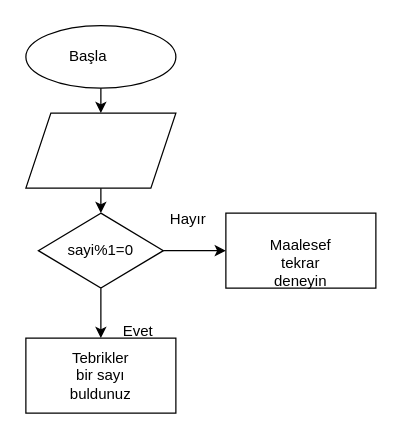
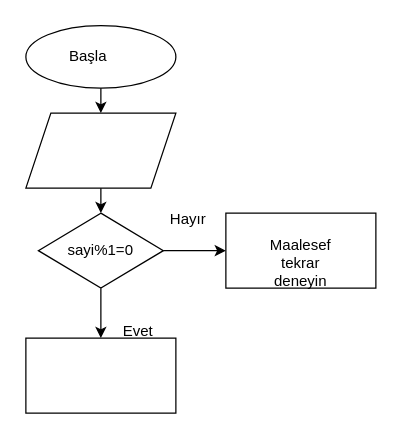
(101, 376) -> none
